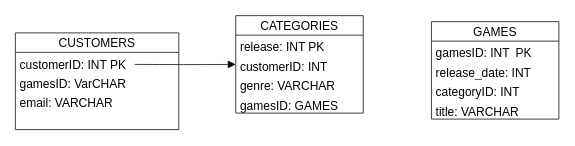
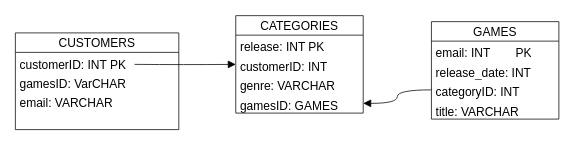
(487, 53) -> (477, 53)
none -> (396, 99)
